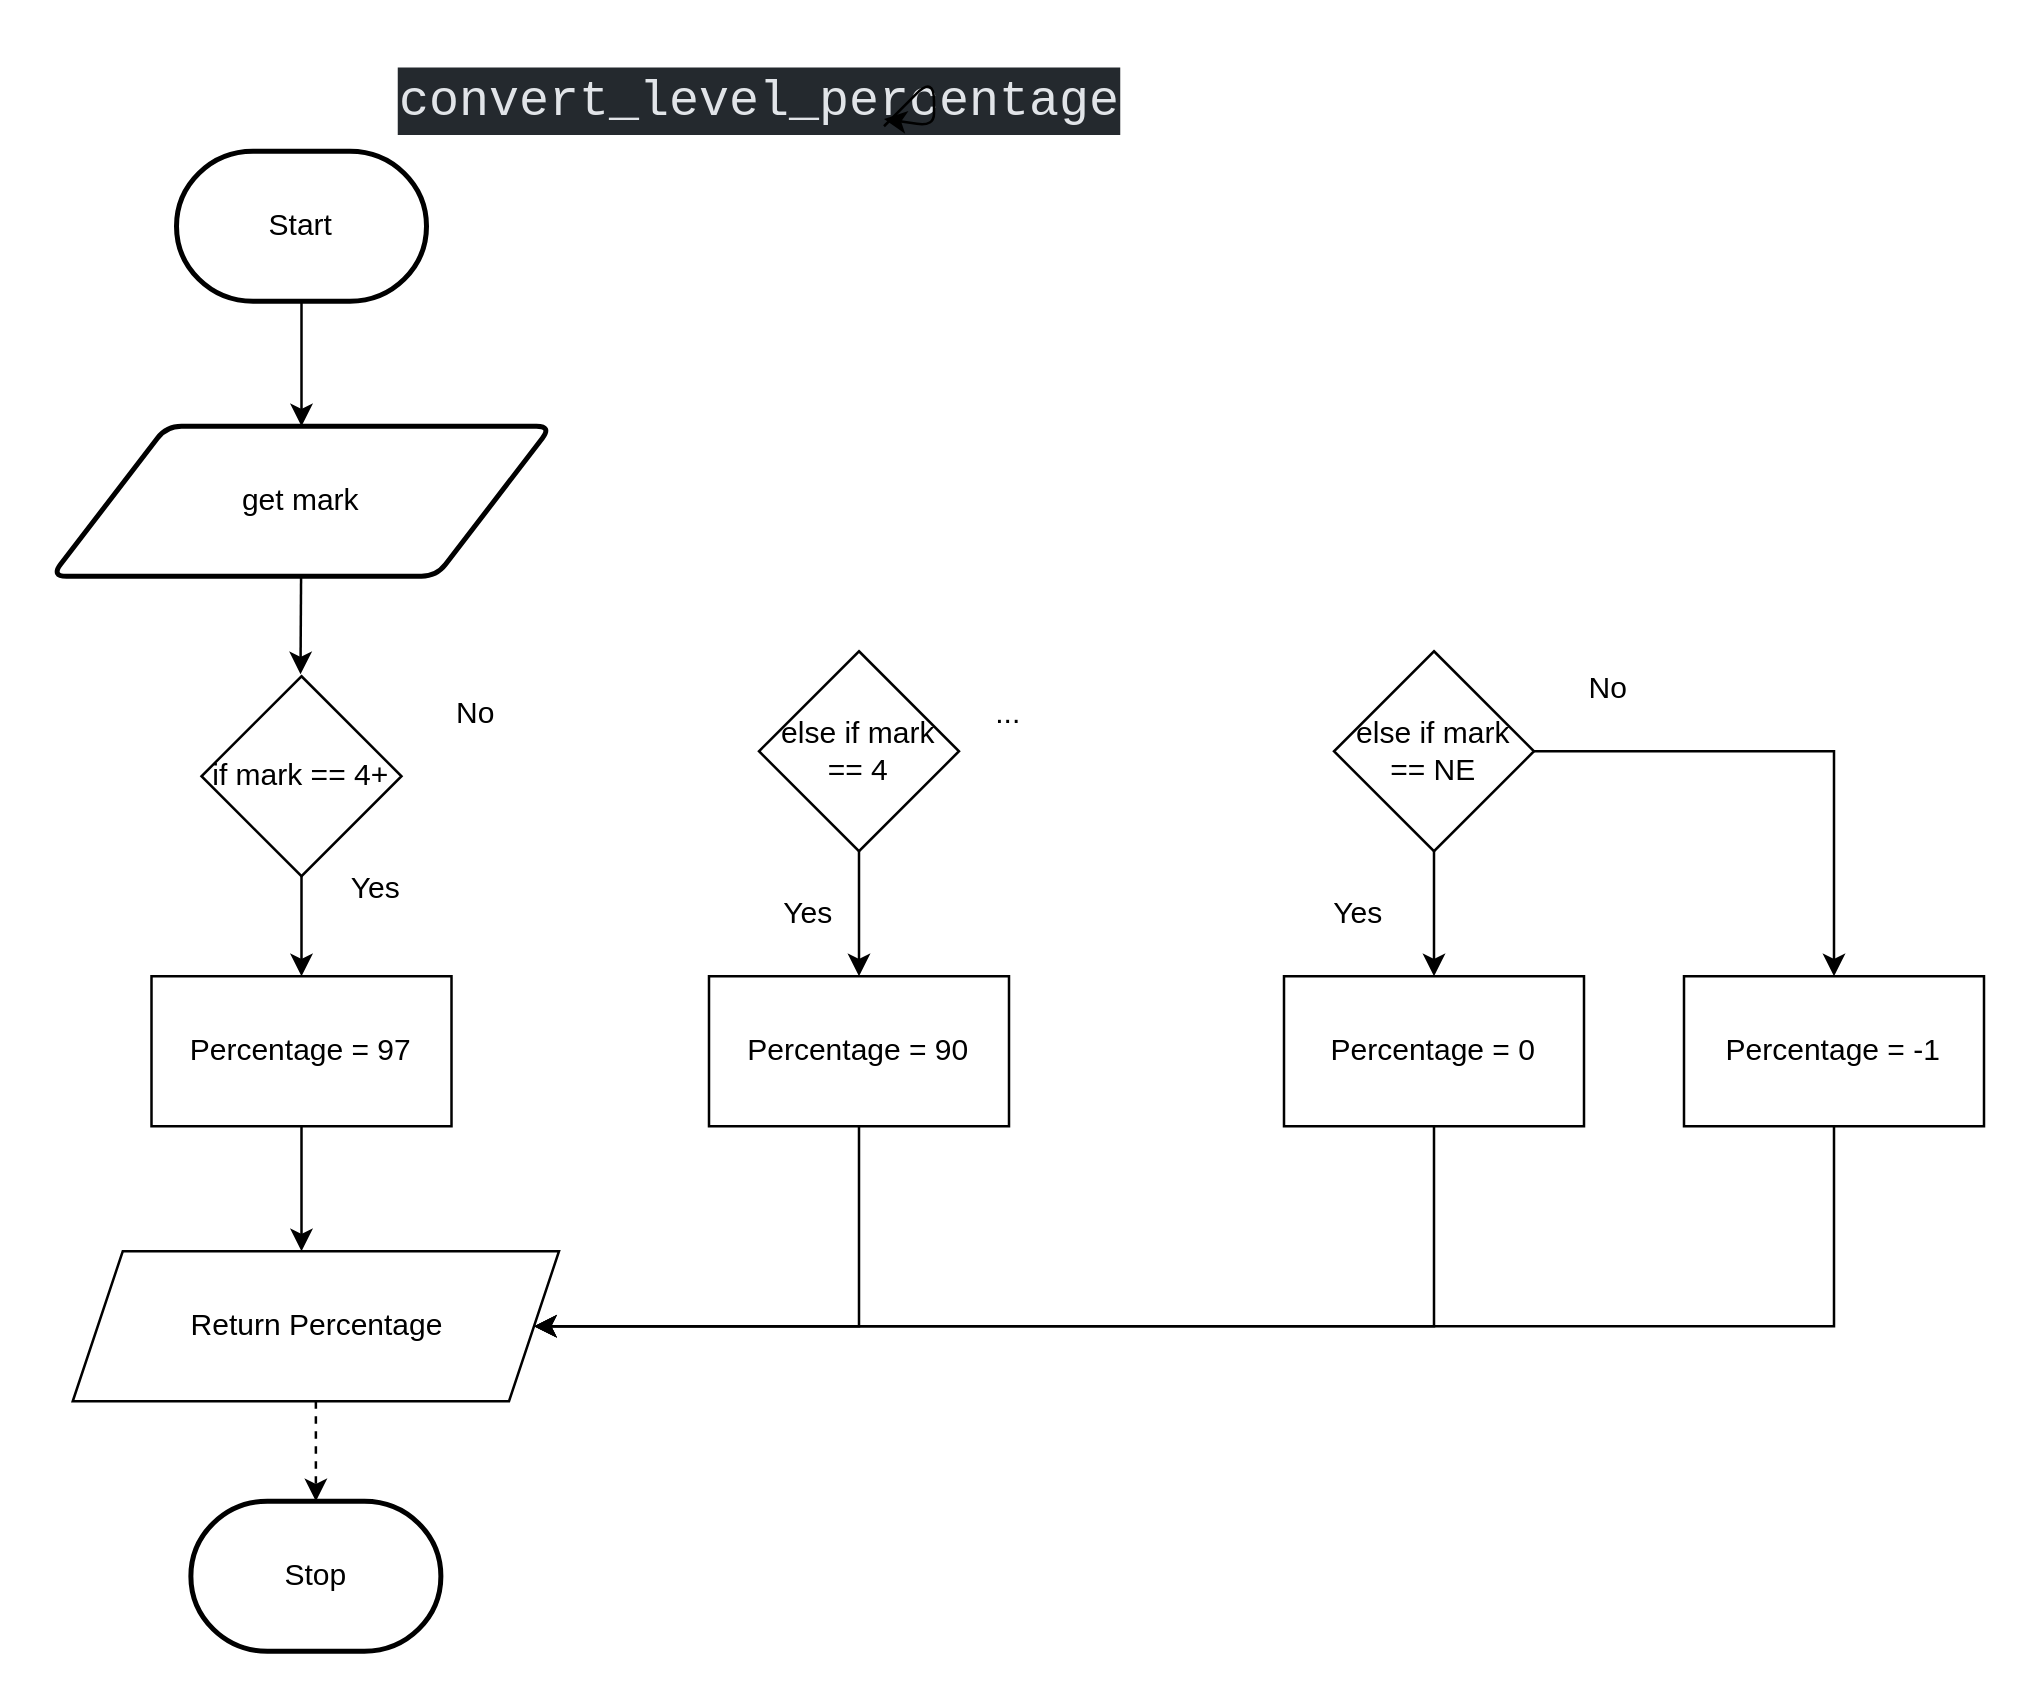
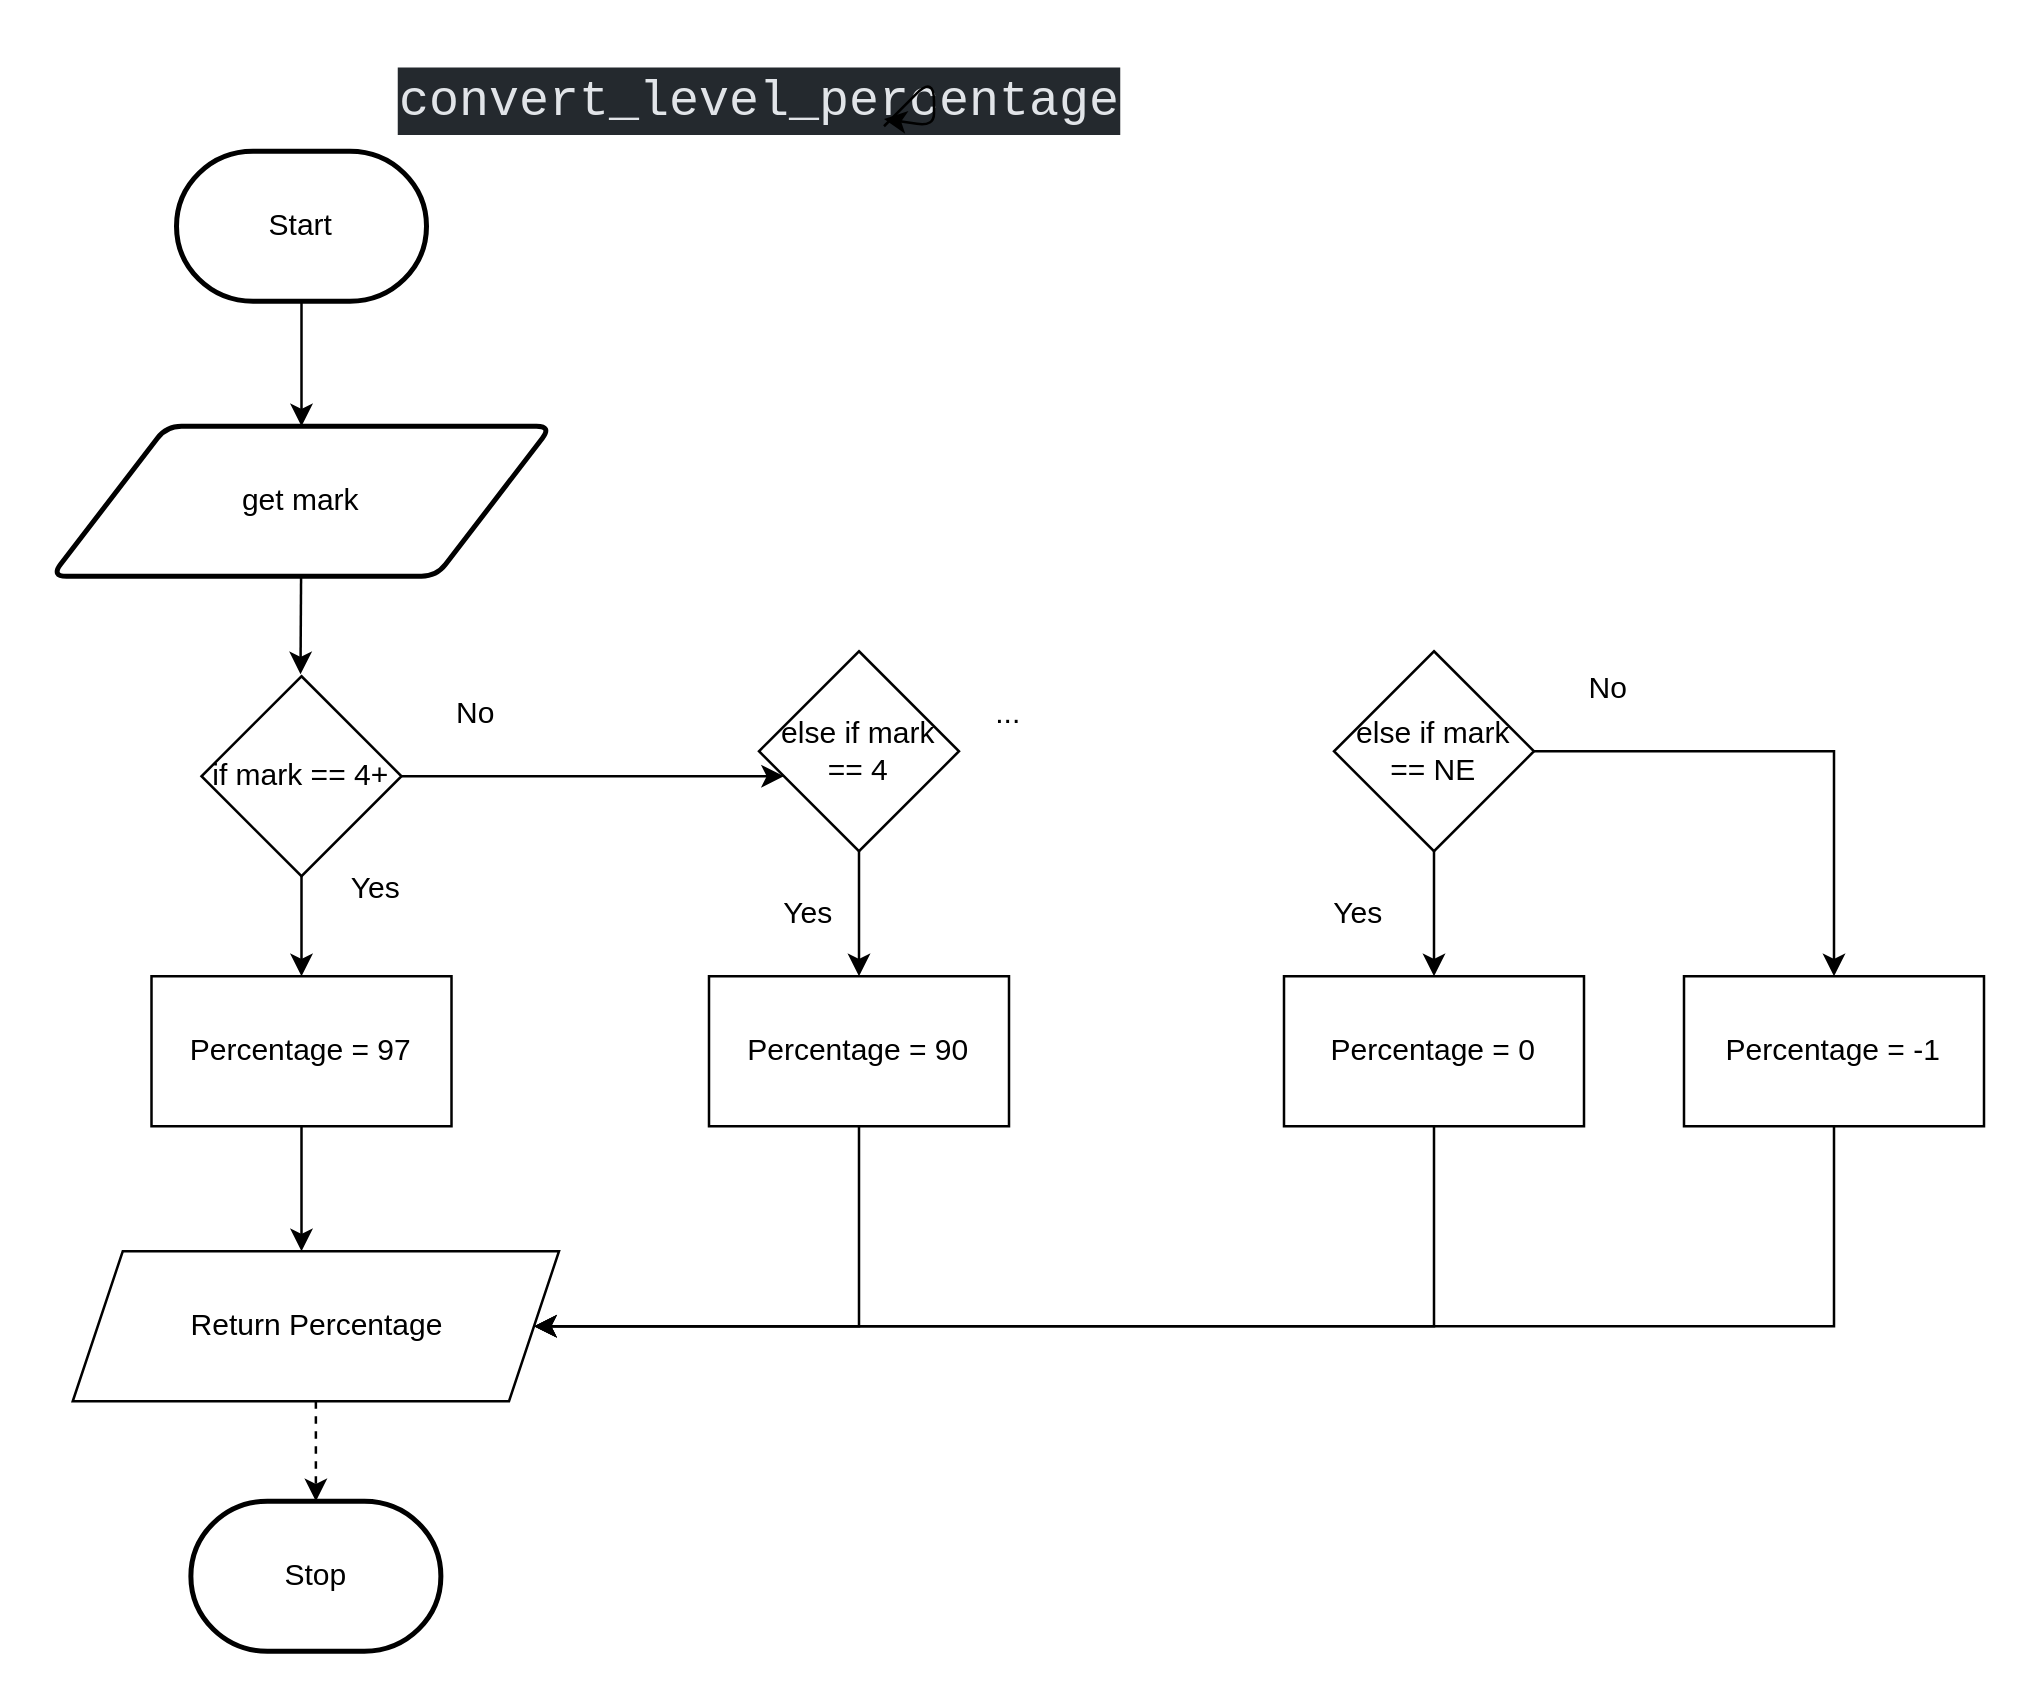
none -> (585, 776)
